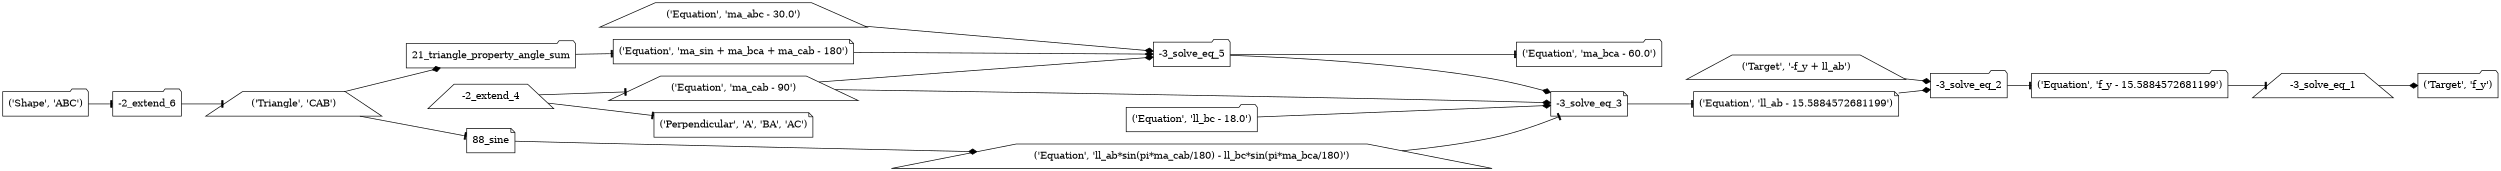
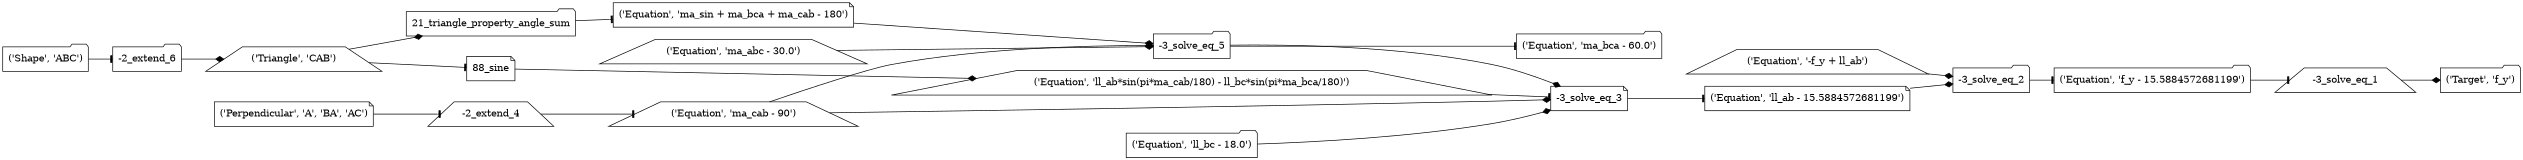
(1796, 67) -> (1807, 62)
(201, 104) -> (198, 59)
(599, 109) -> (405, 114)
